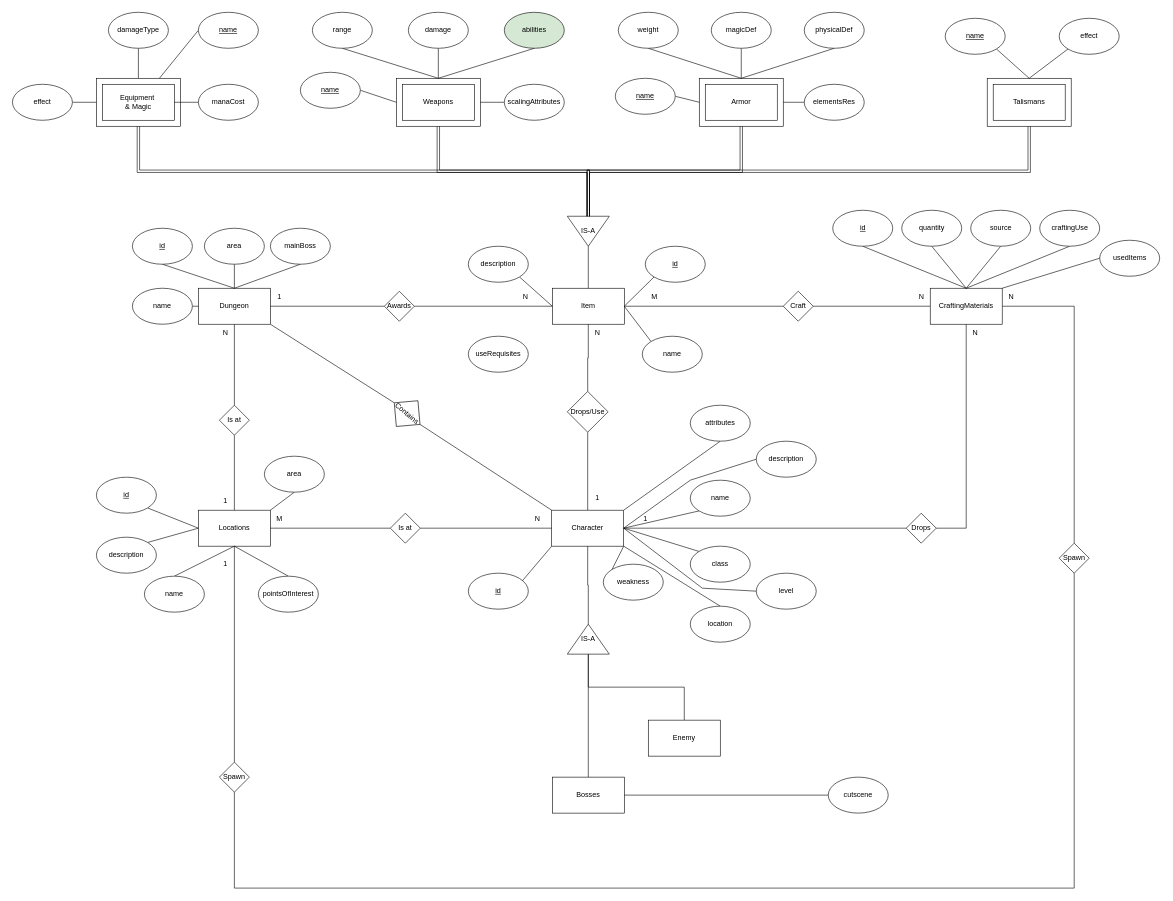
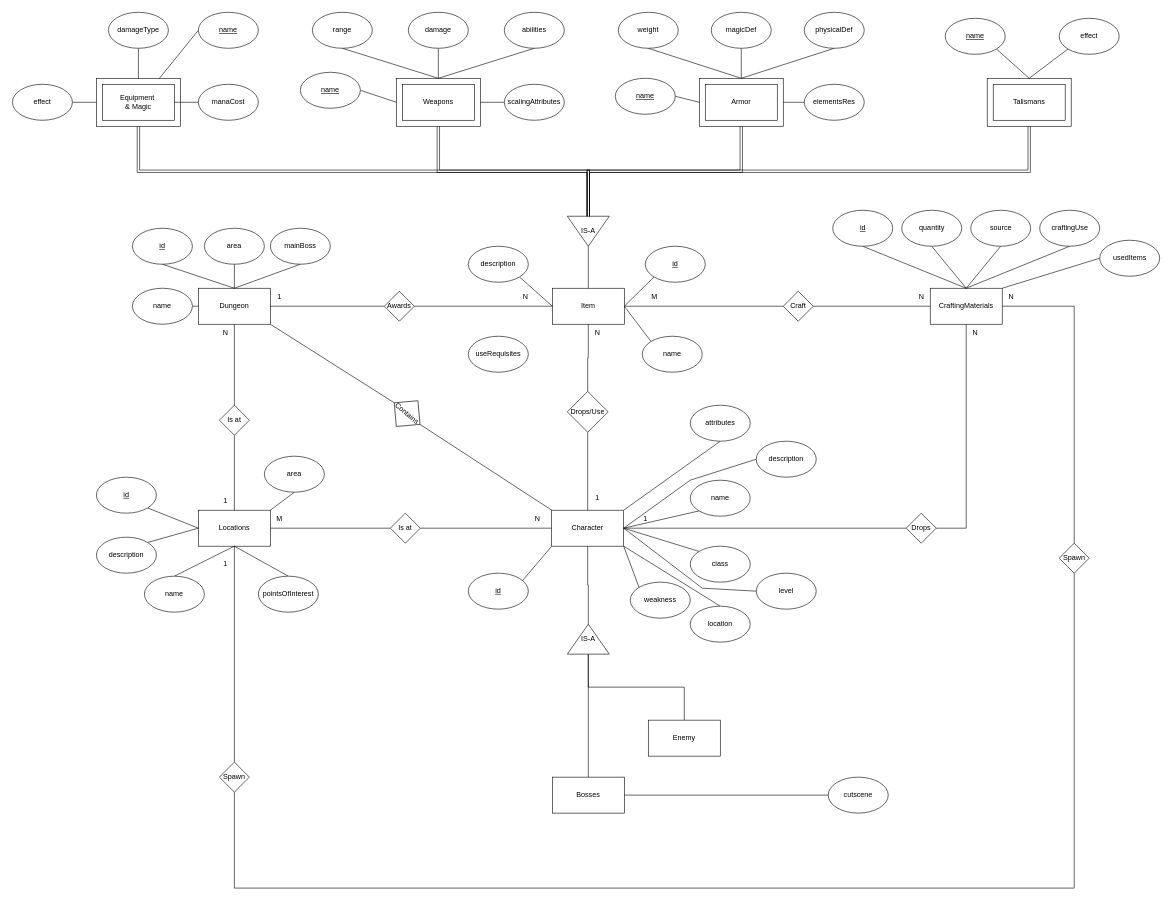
(534, 30) -> (534, 30)
(633, 582) -> (660, 600)
